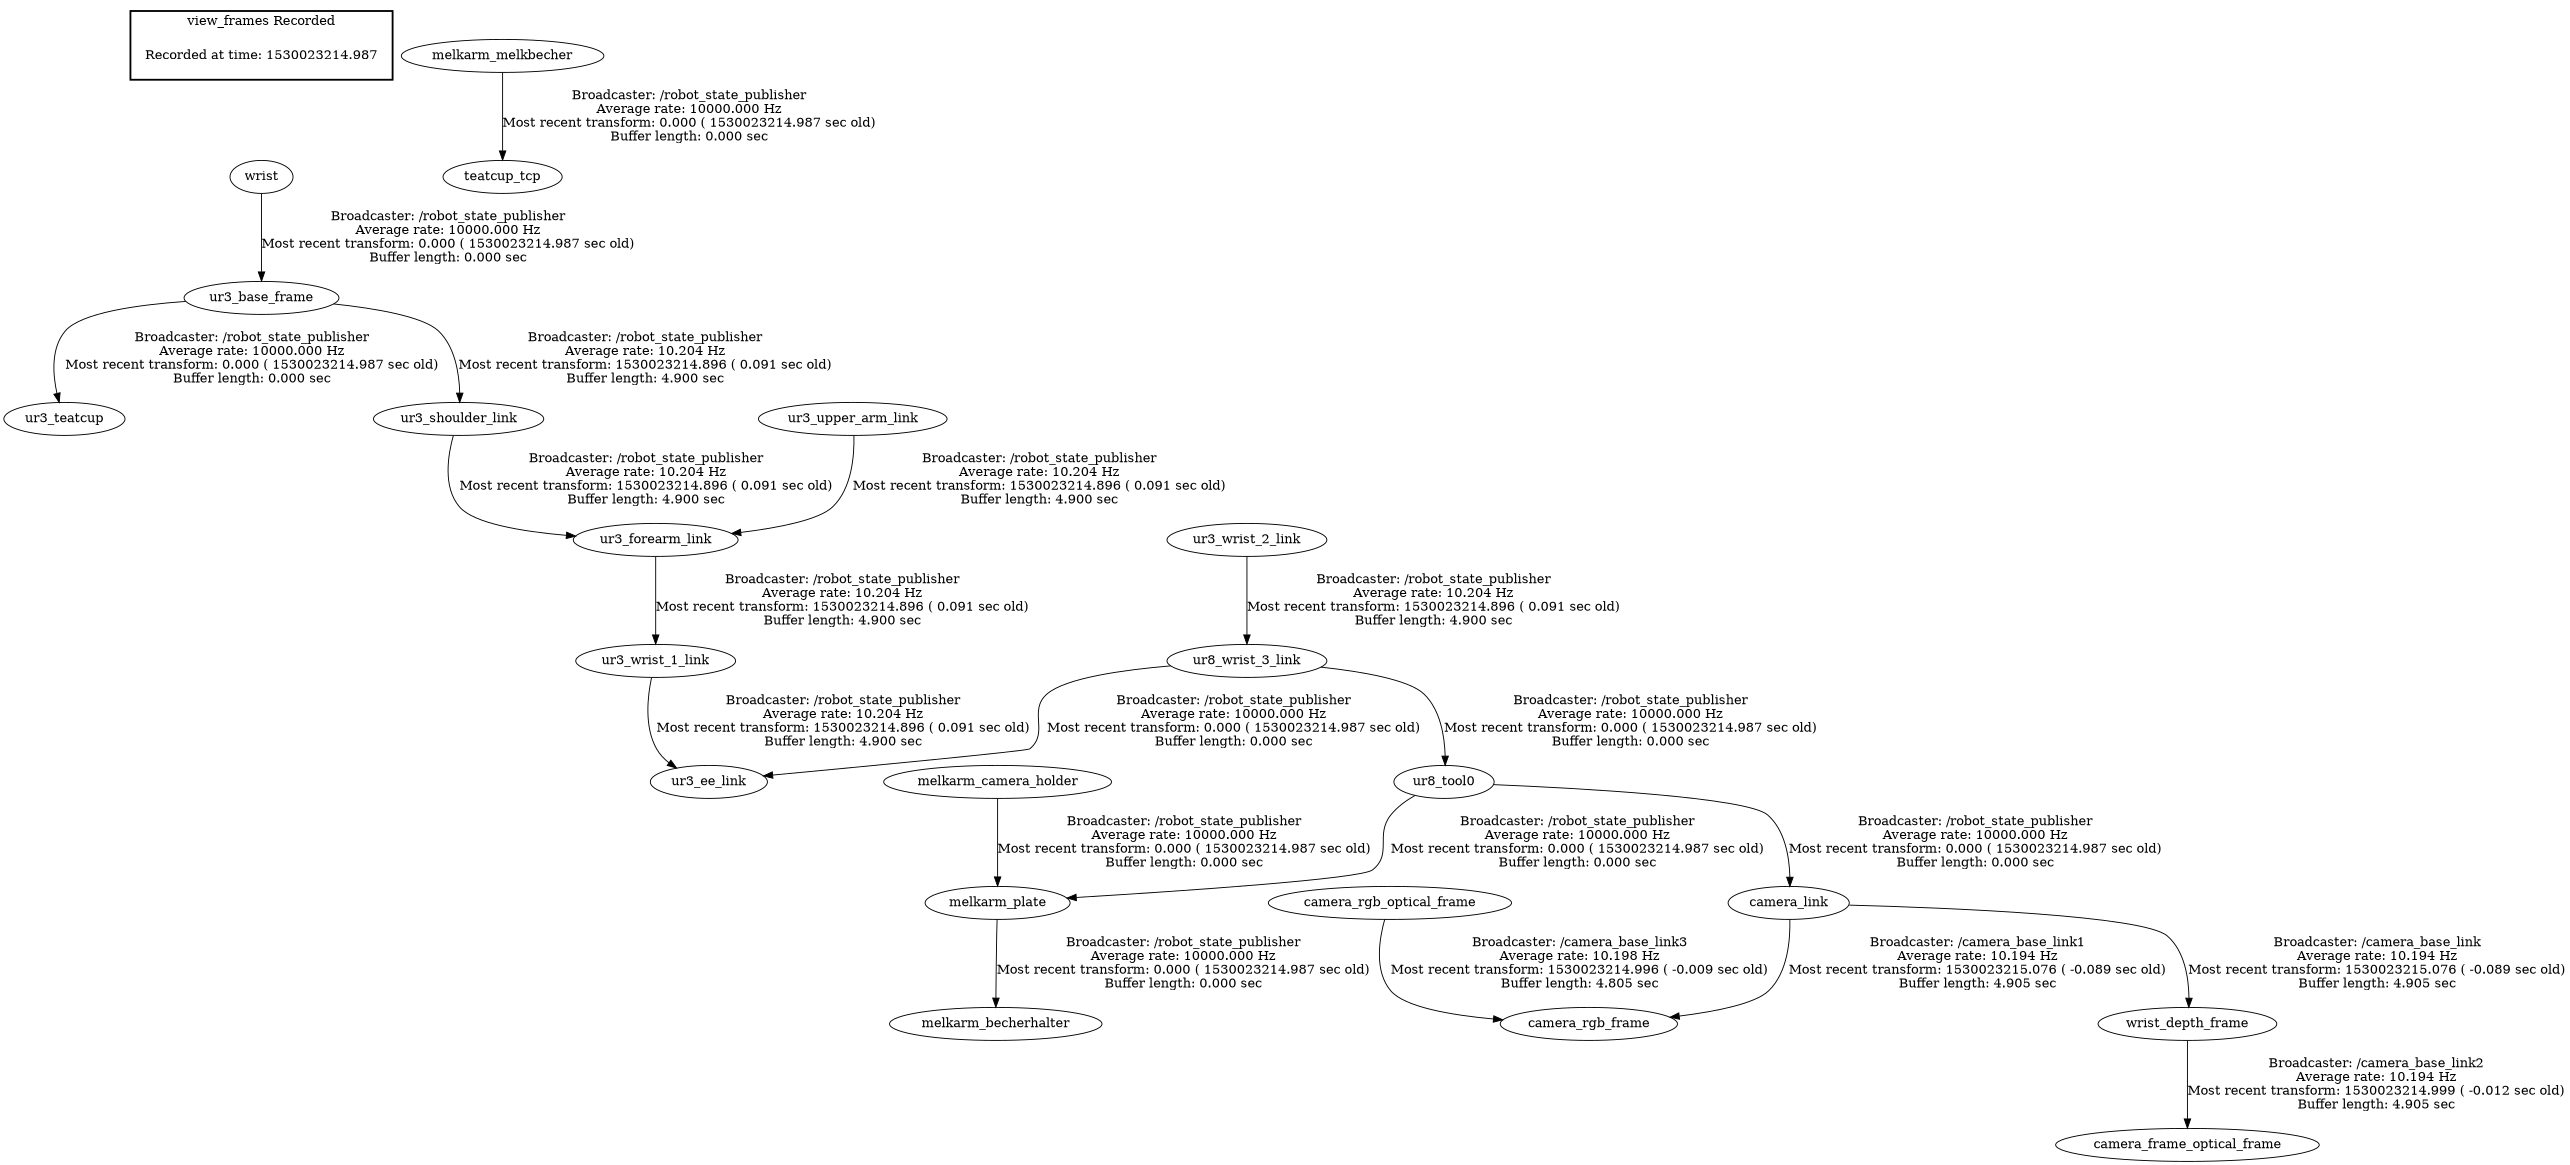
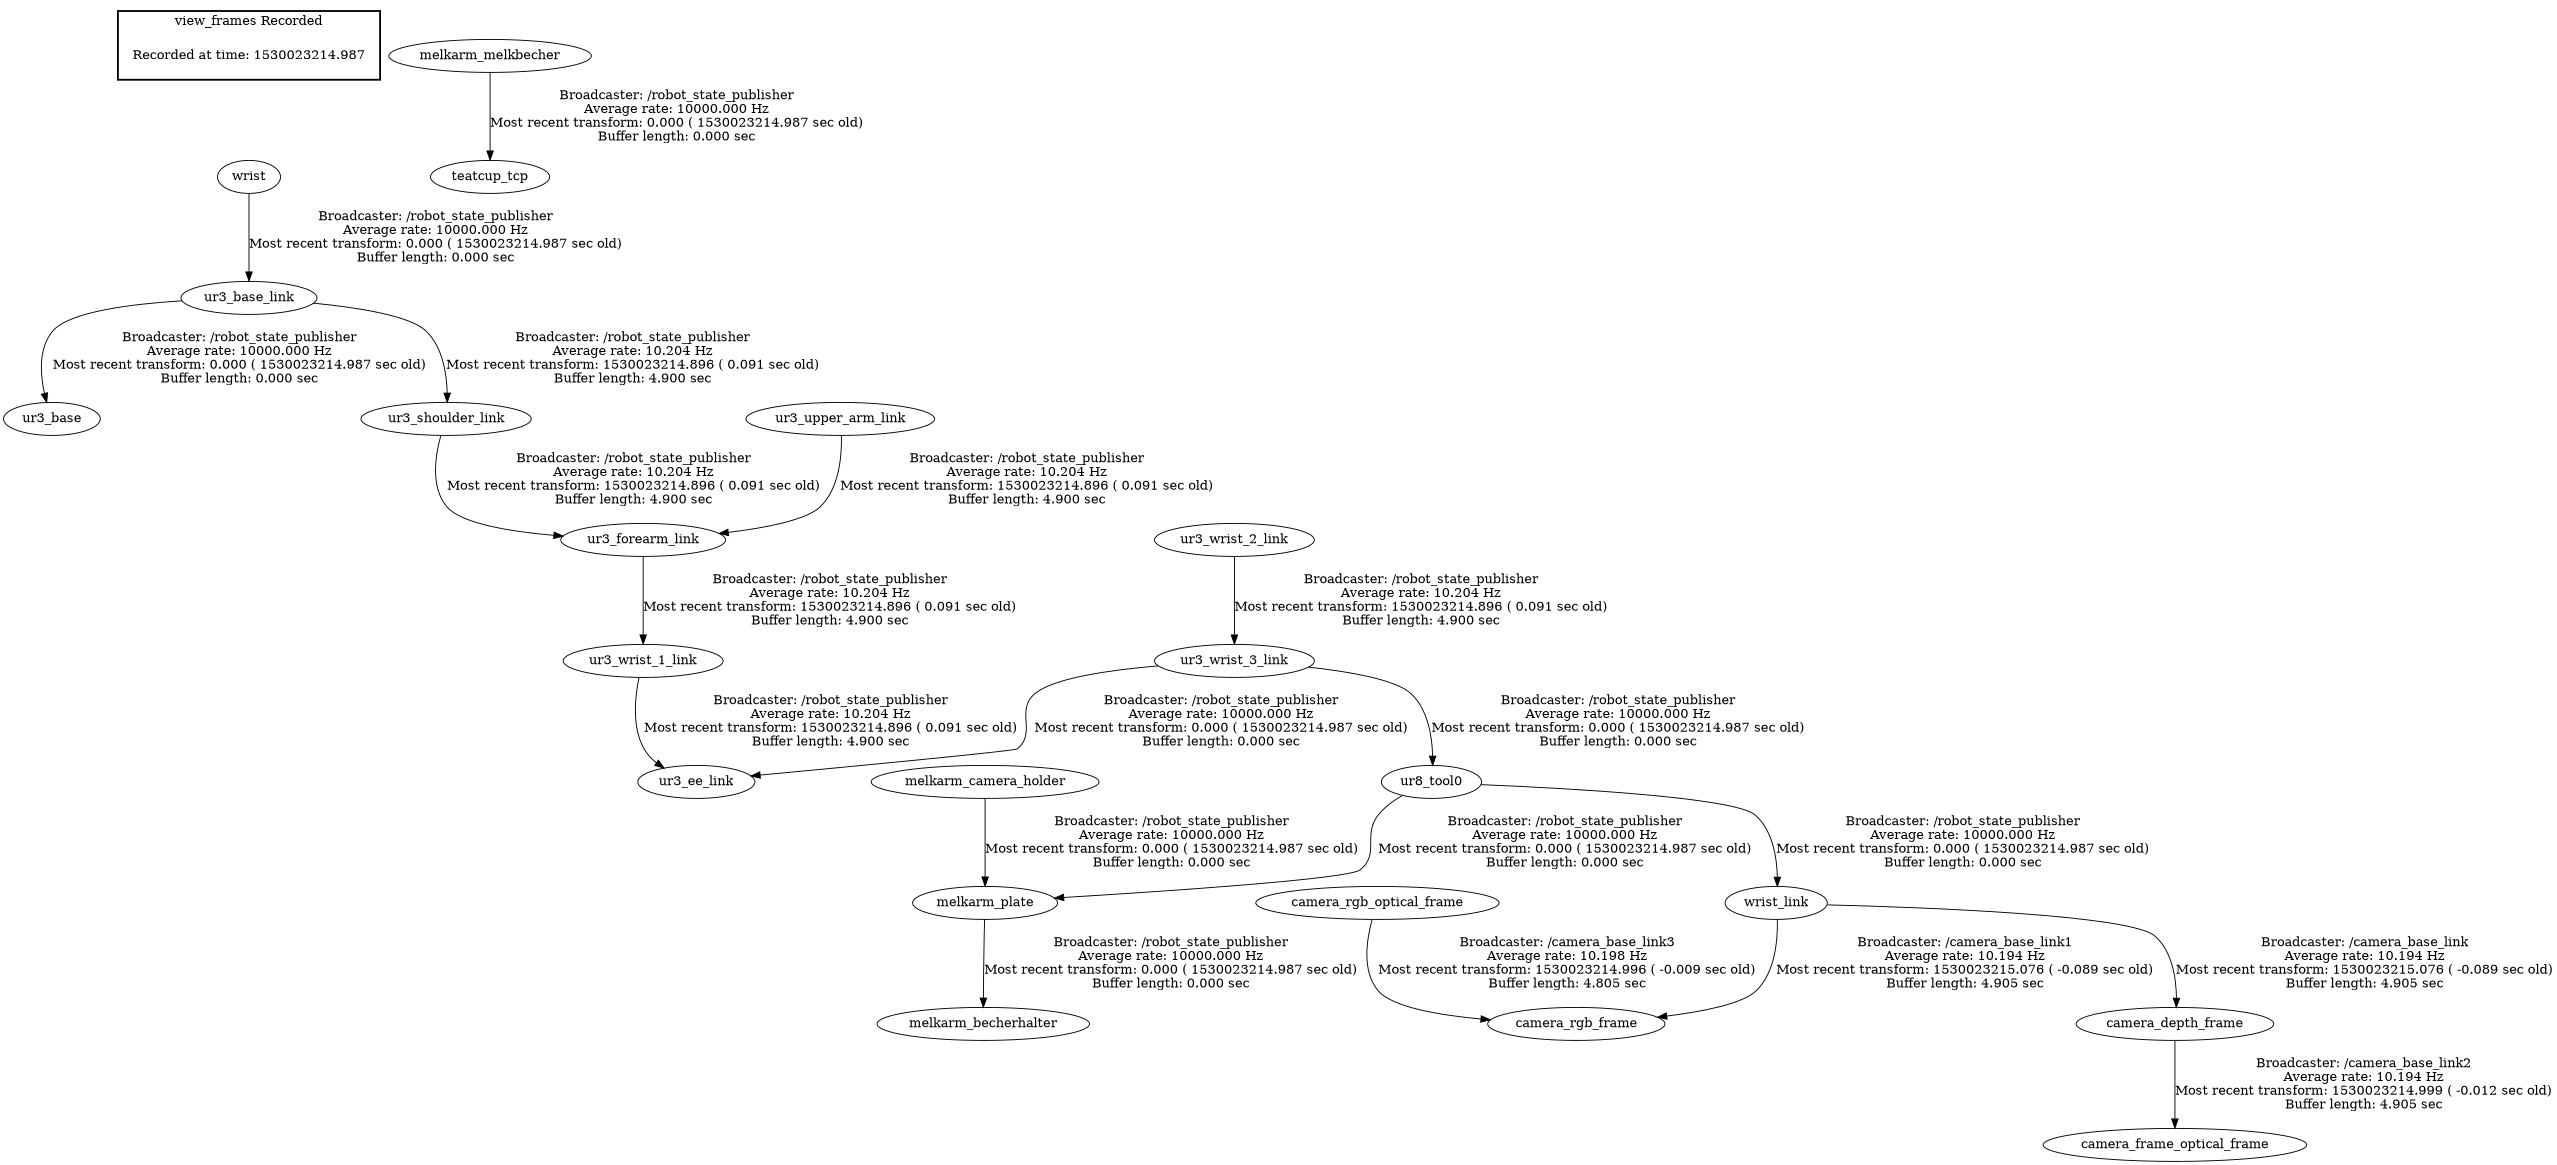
(262, 298) -> (249, 298)
(64, 419) -> (52, 419)
(1247, 661) -> (1234, 661)
(1789, 903) -> (1776, 903)
(2187, 1024) -> (2175, 1024)
